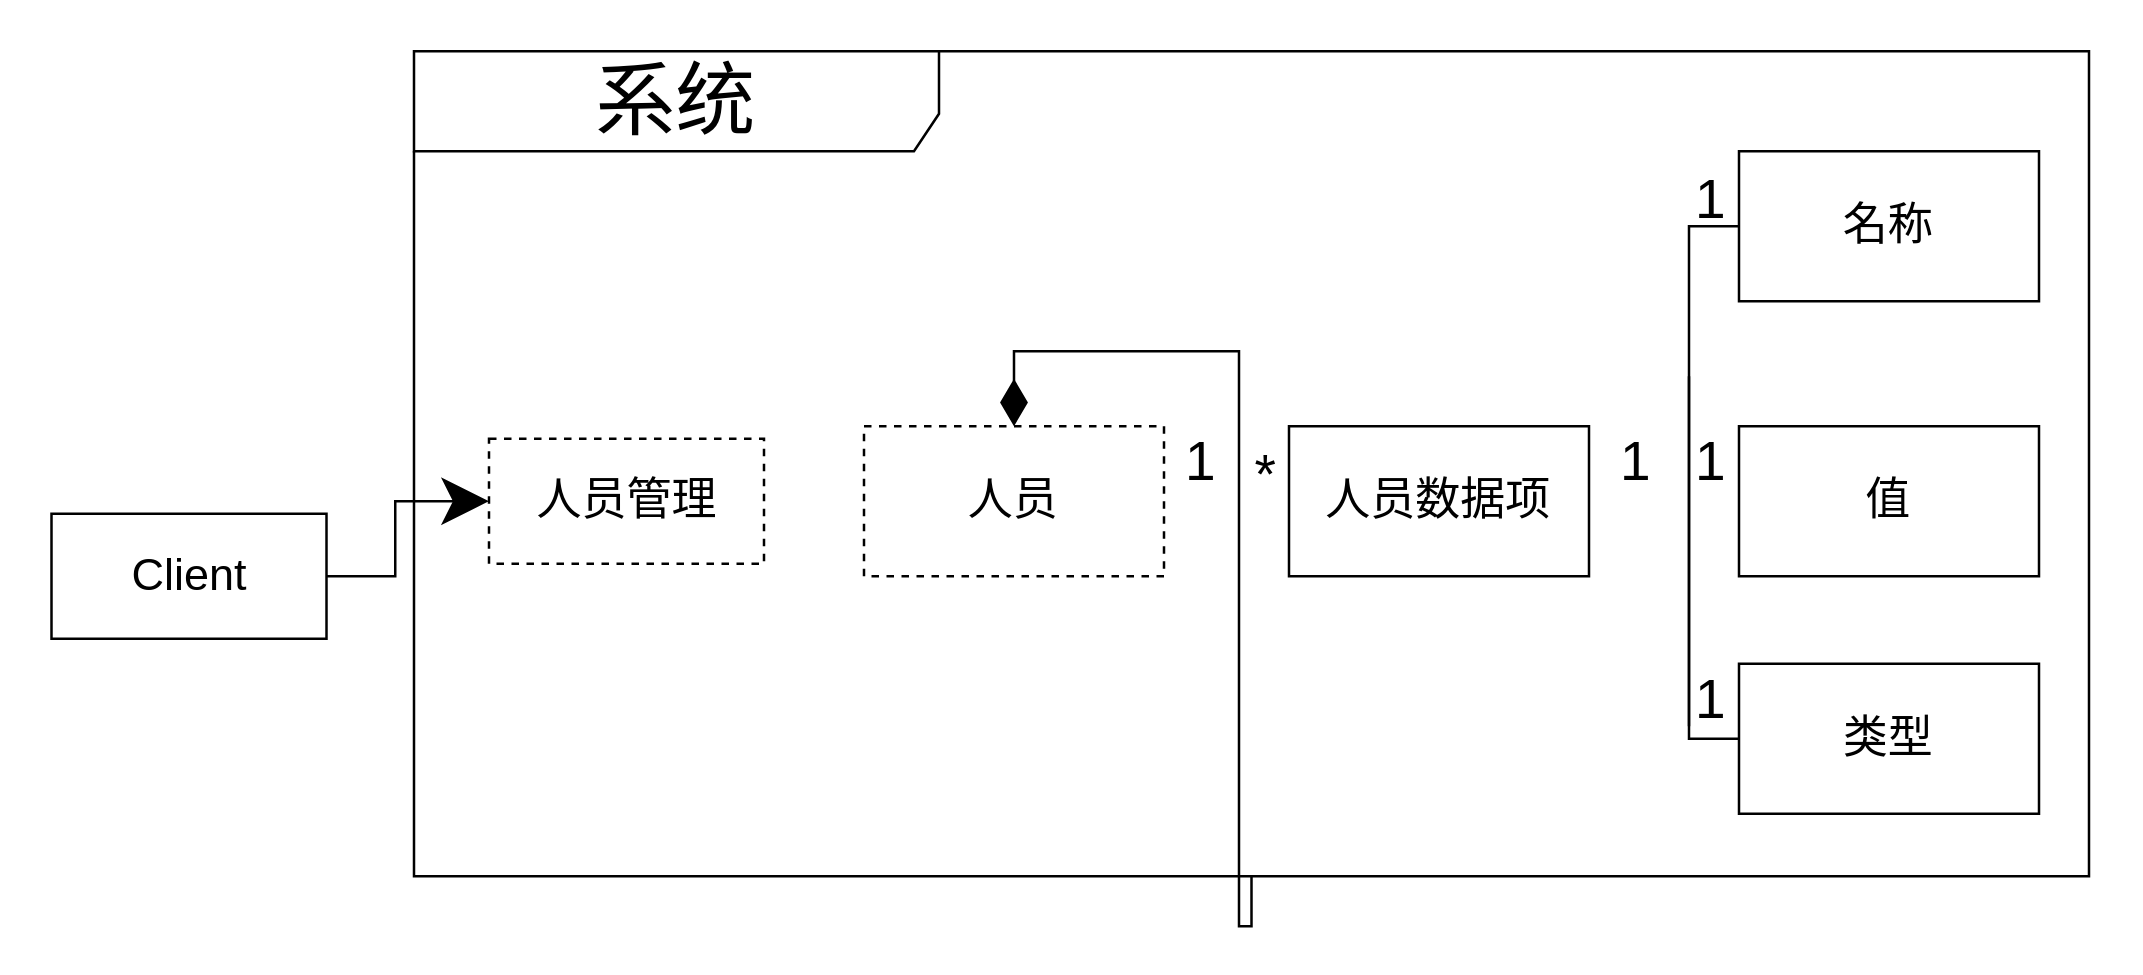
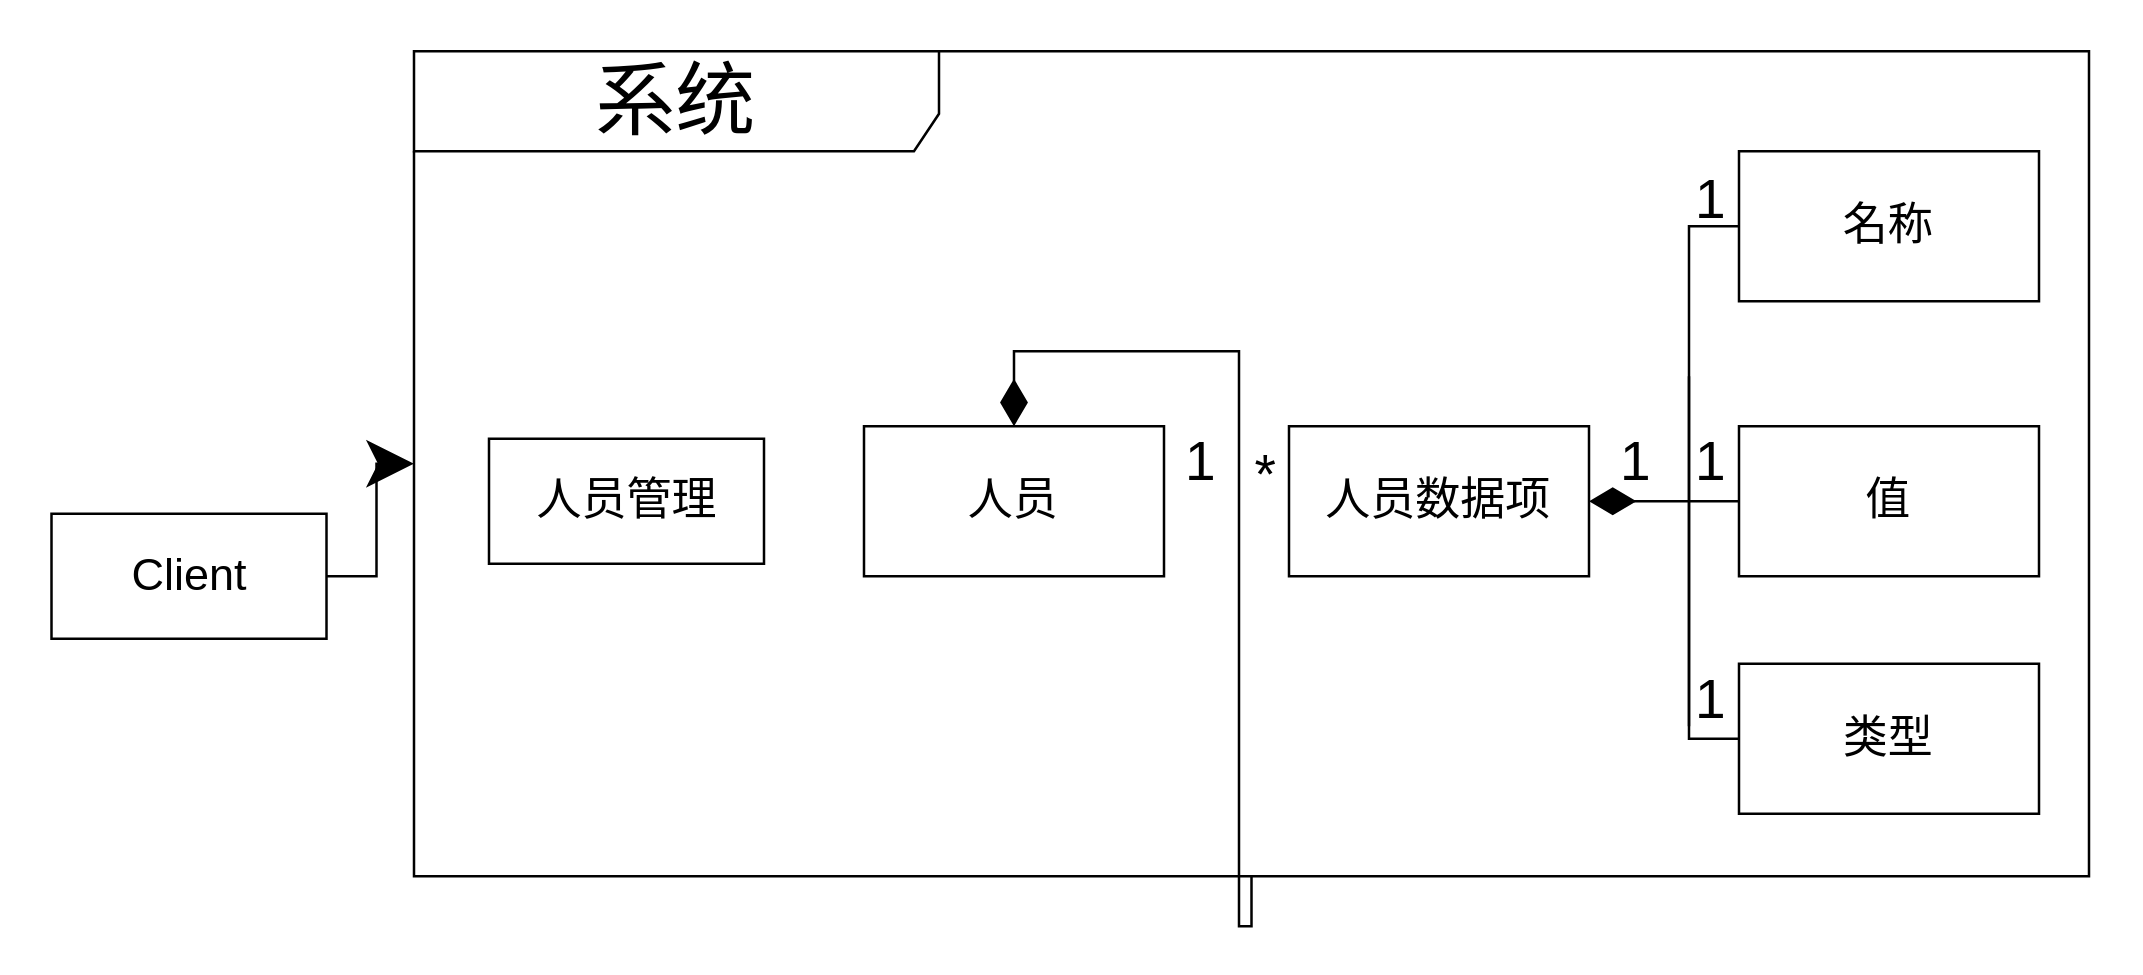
(626, 501) -> (626, 501)
(1014, 501) -> (1014, 501)
none -> (1658, 501)
(395, 543) -> (376, 521)
